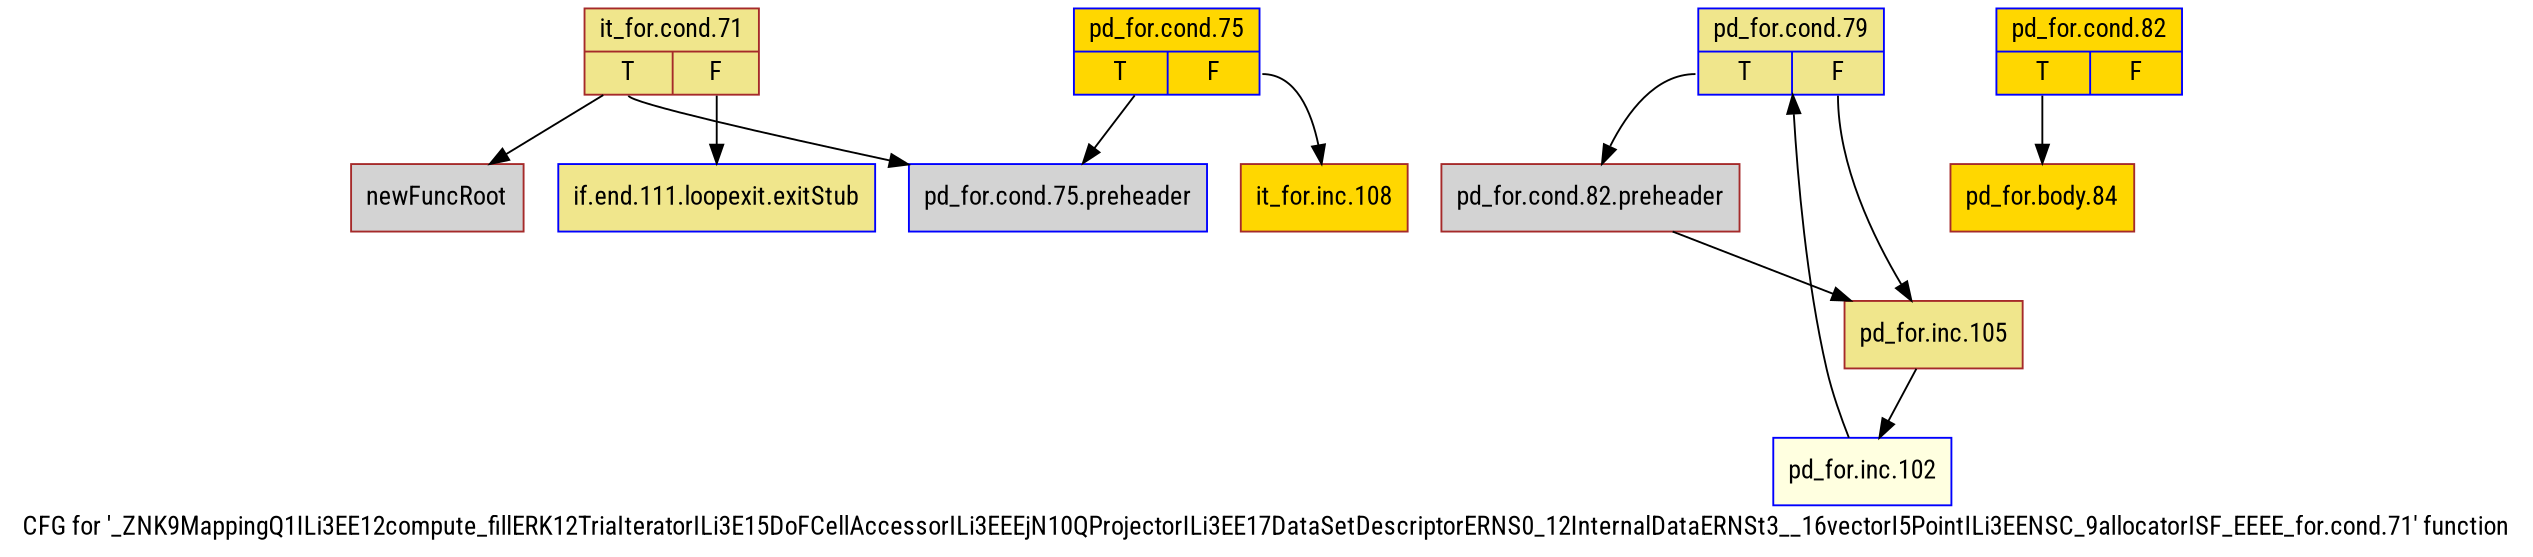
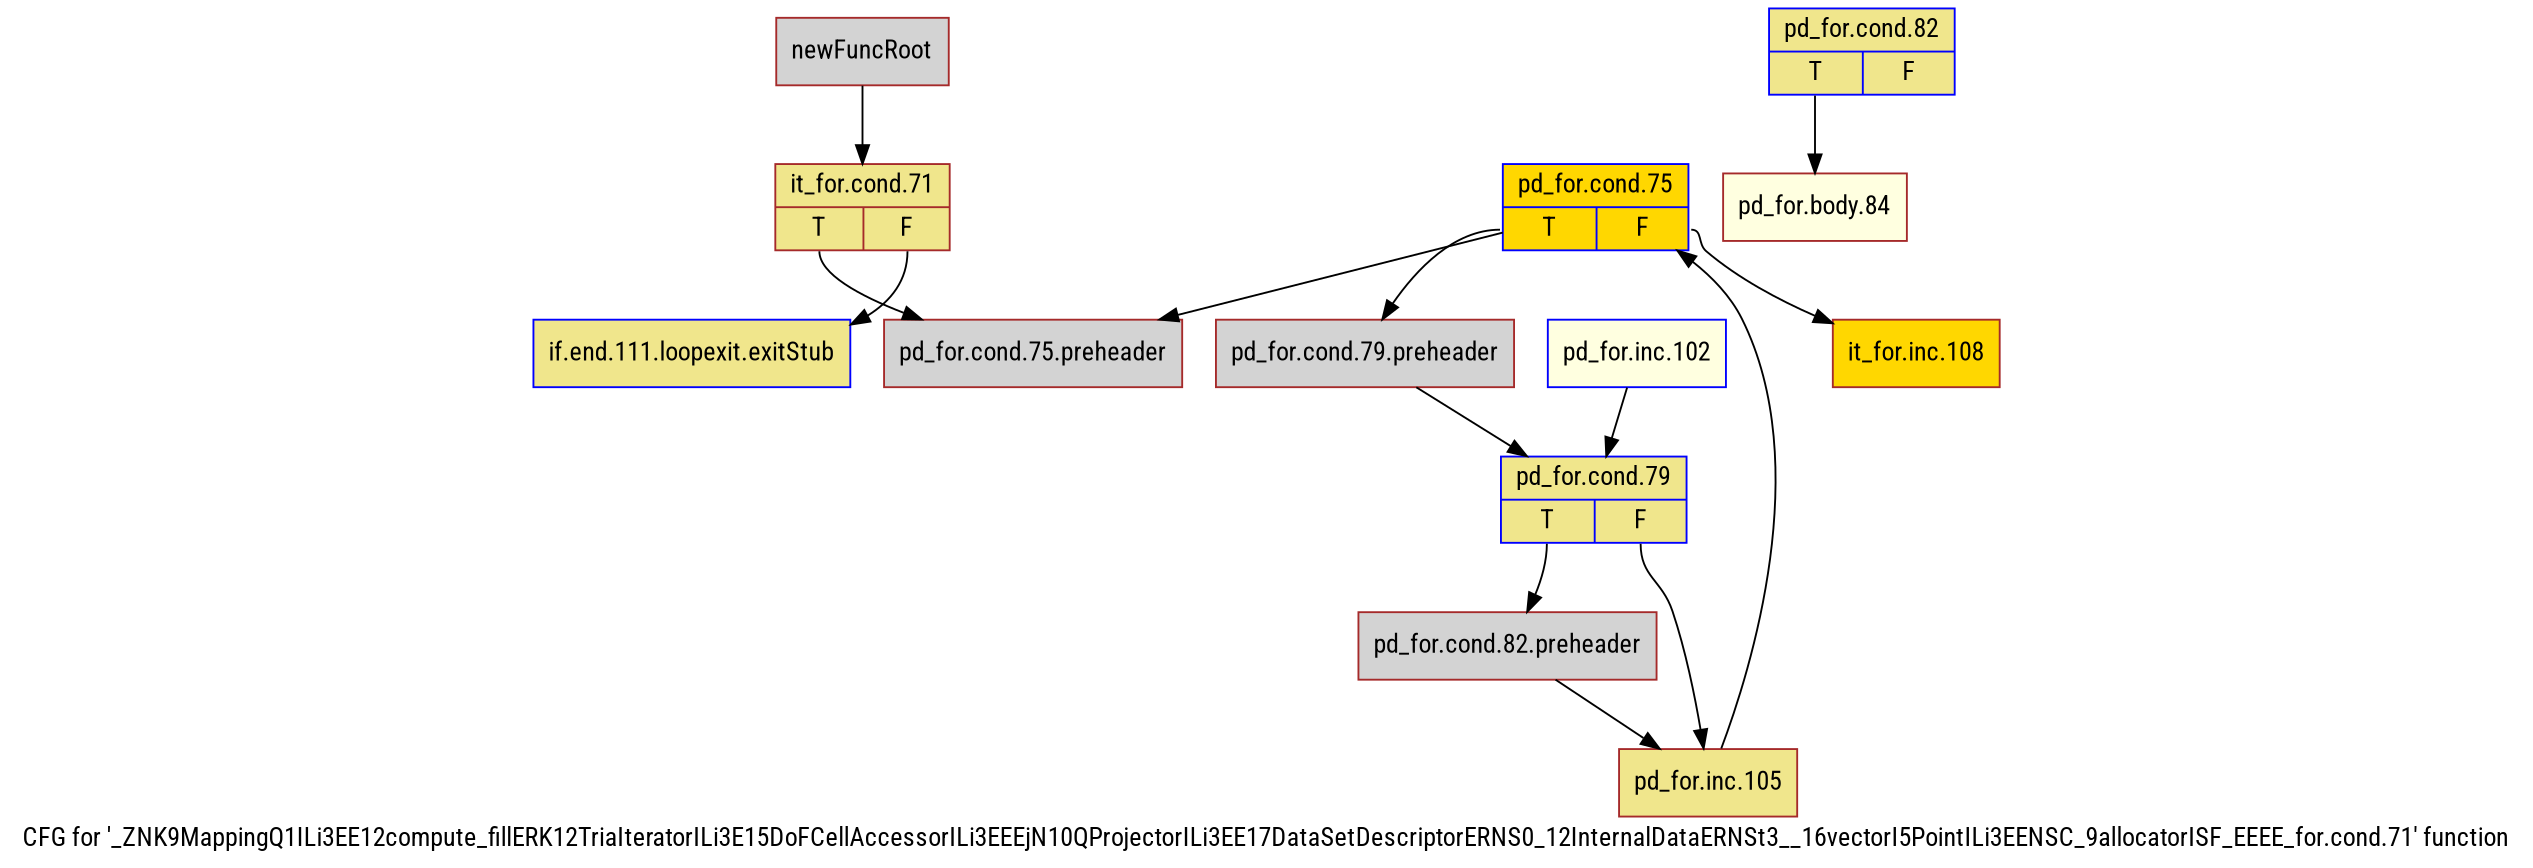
(2089, 52) -> (1862, 52)
(555, 125) -> (862, 115)
(1058, 198) -> (1033, 353)
(2042, 198) -> (1815, 207)
none -> (1365, 353)
(1902, 395) -> (1775, 497)
